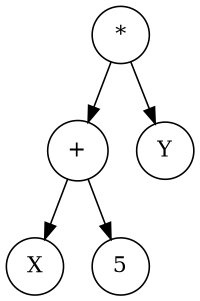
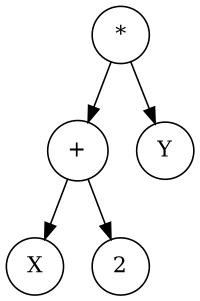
(121, 266) -> (121, 266)
